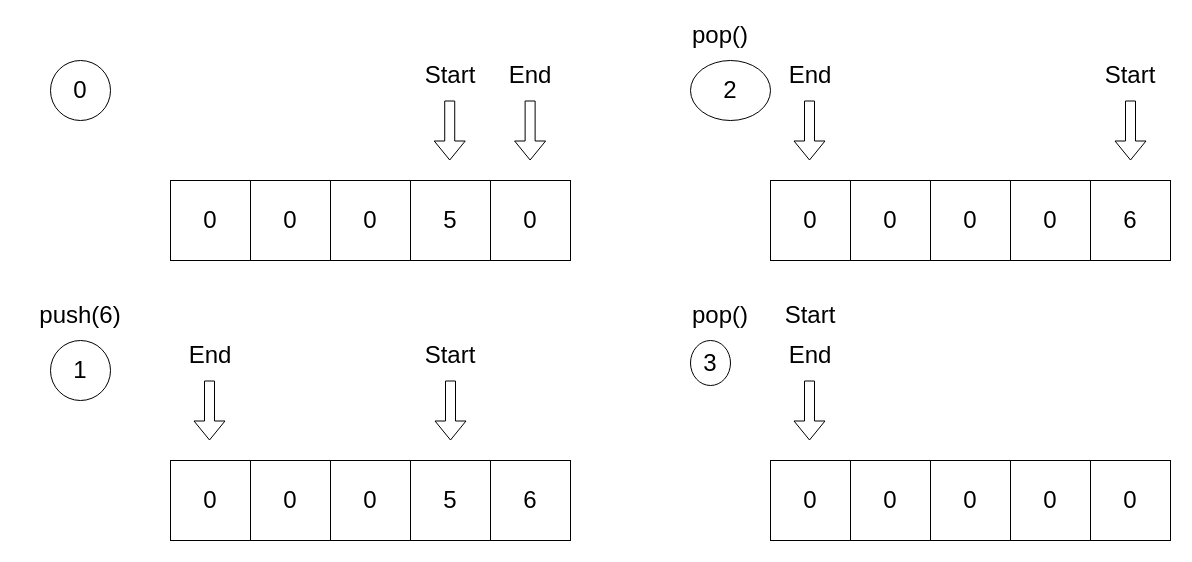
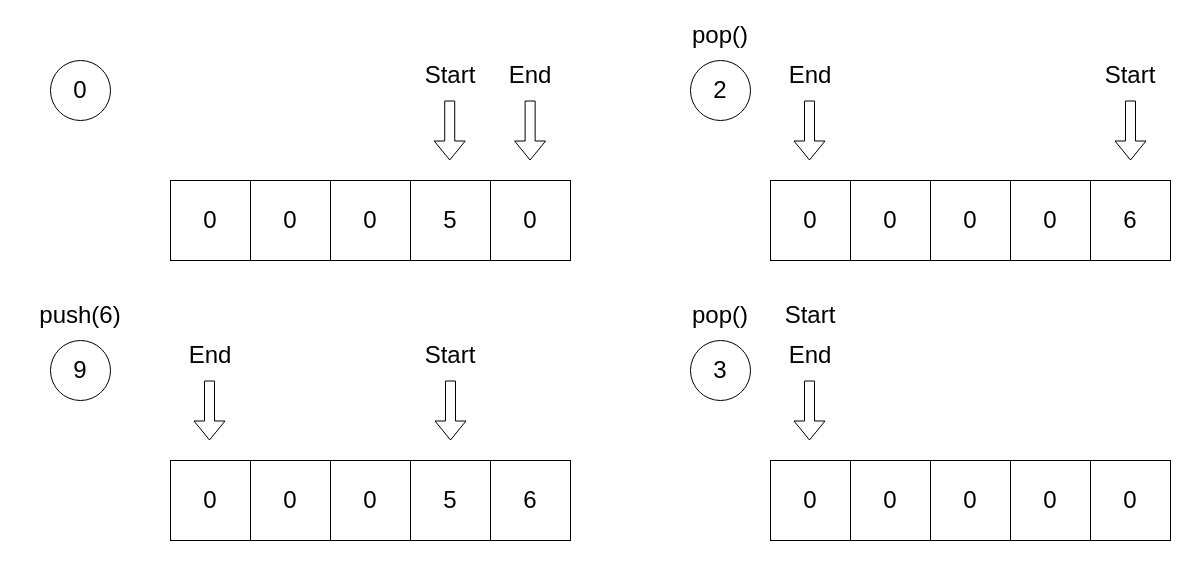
(731, 91) -> (721, 91)
(711, 363) -> (721, 371)
(81, 371) -> (81, 371)
